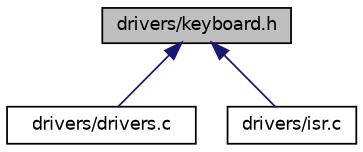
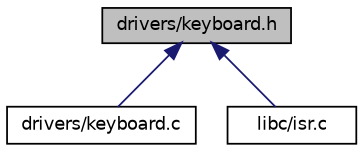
(101, 125) -> (101, 125)
(292, 125) -> (292, 125)
